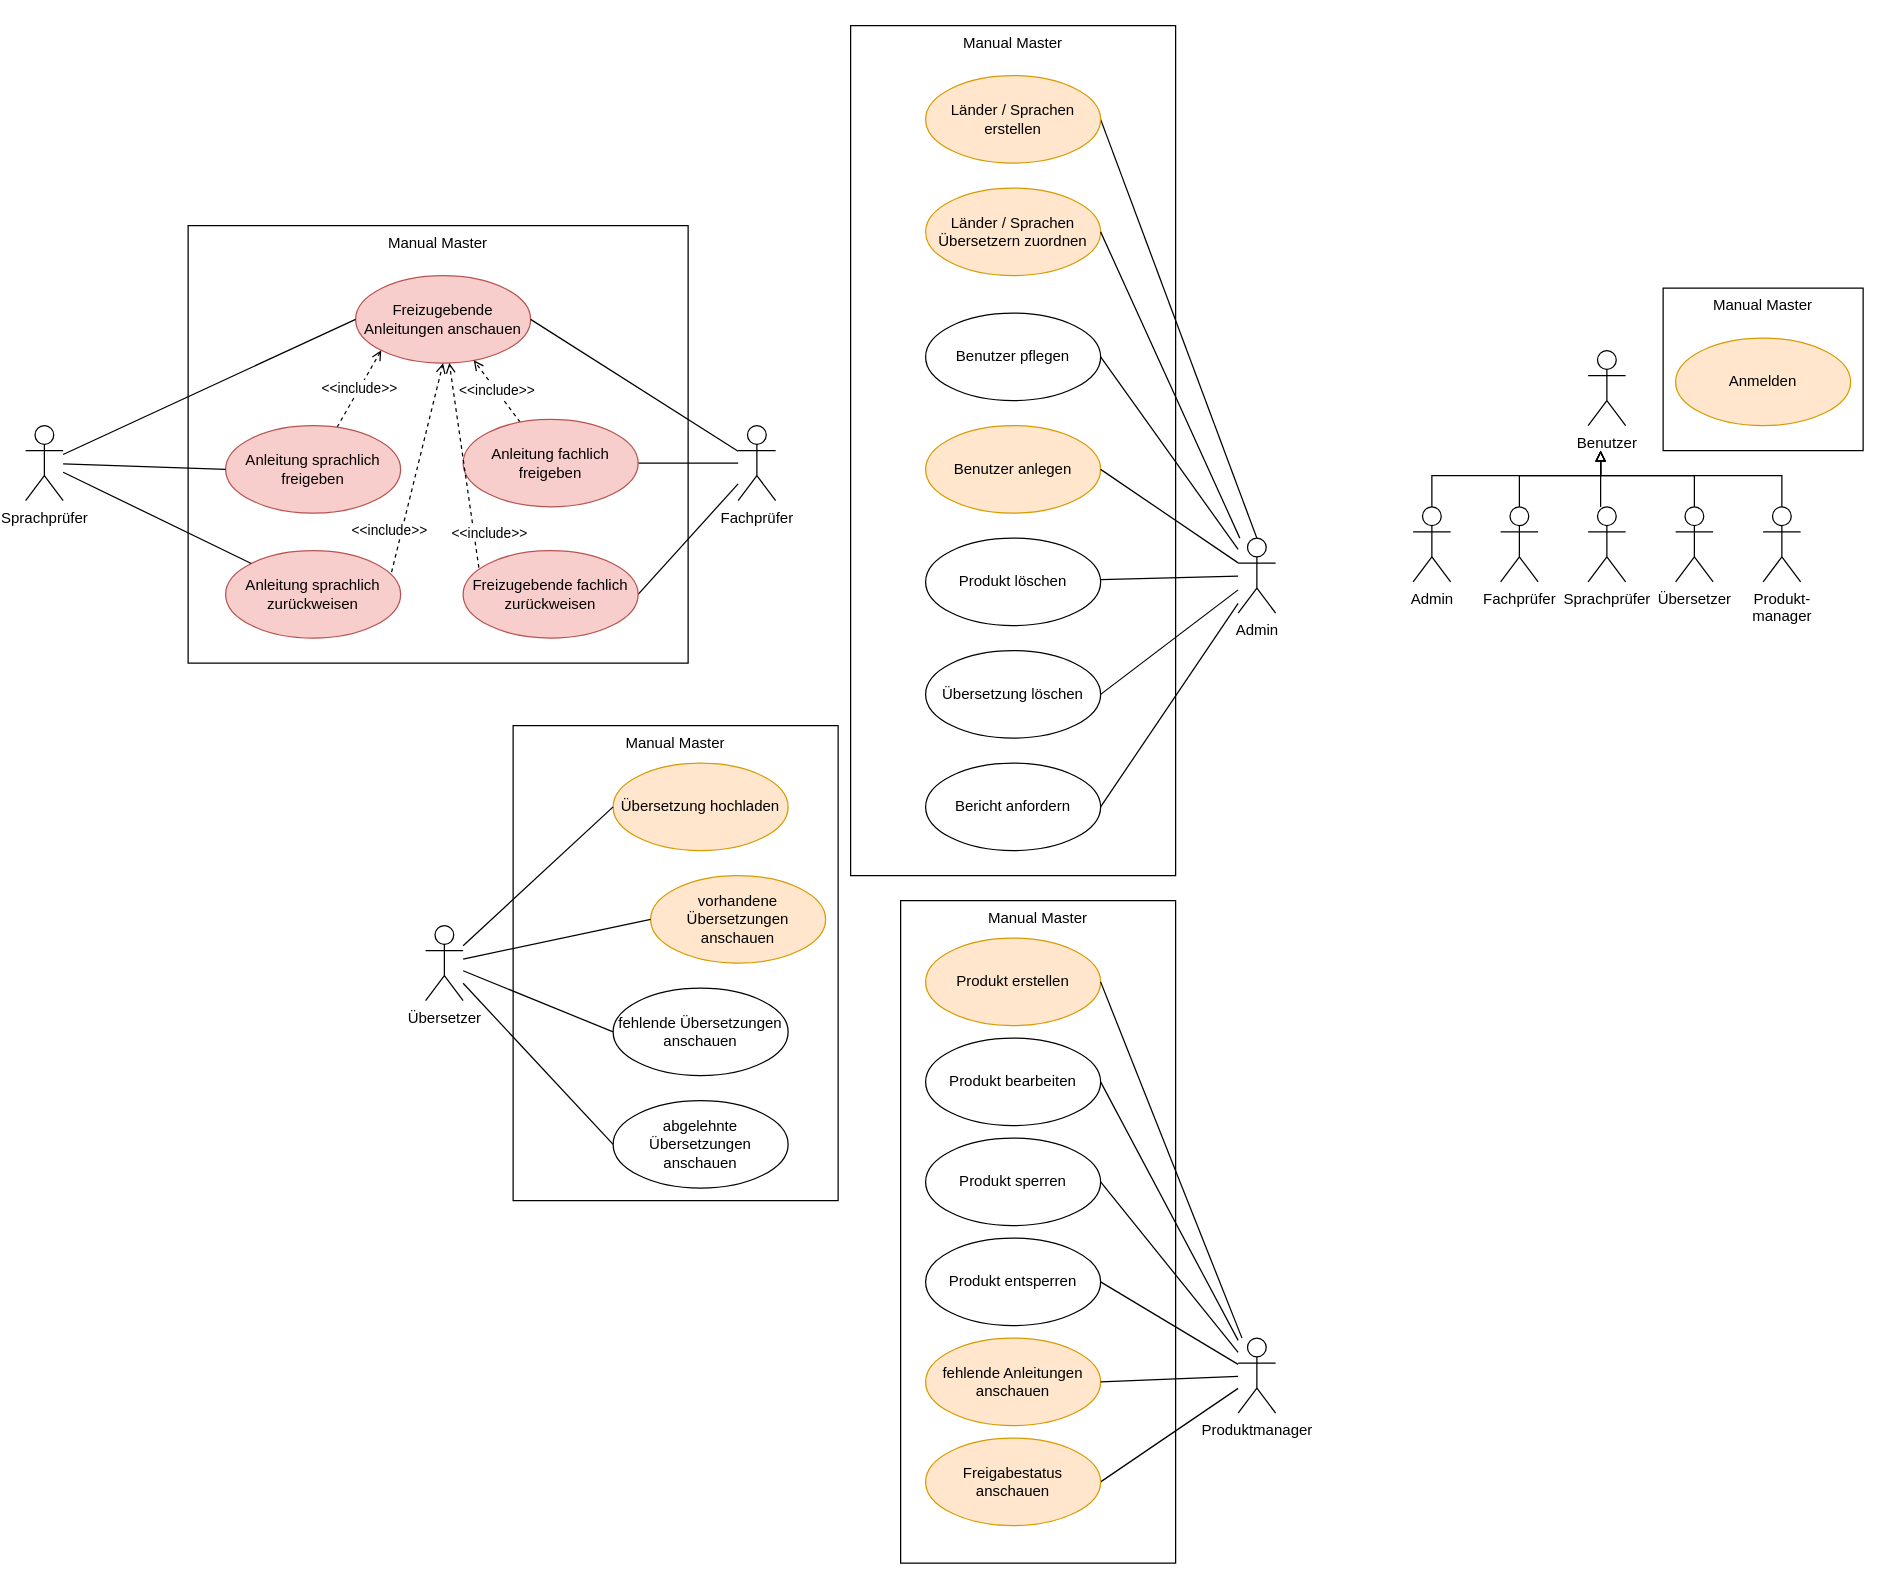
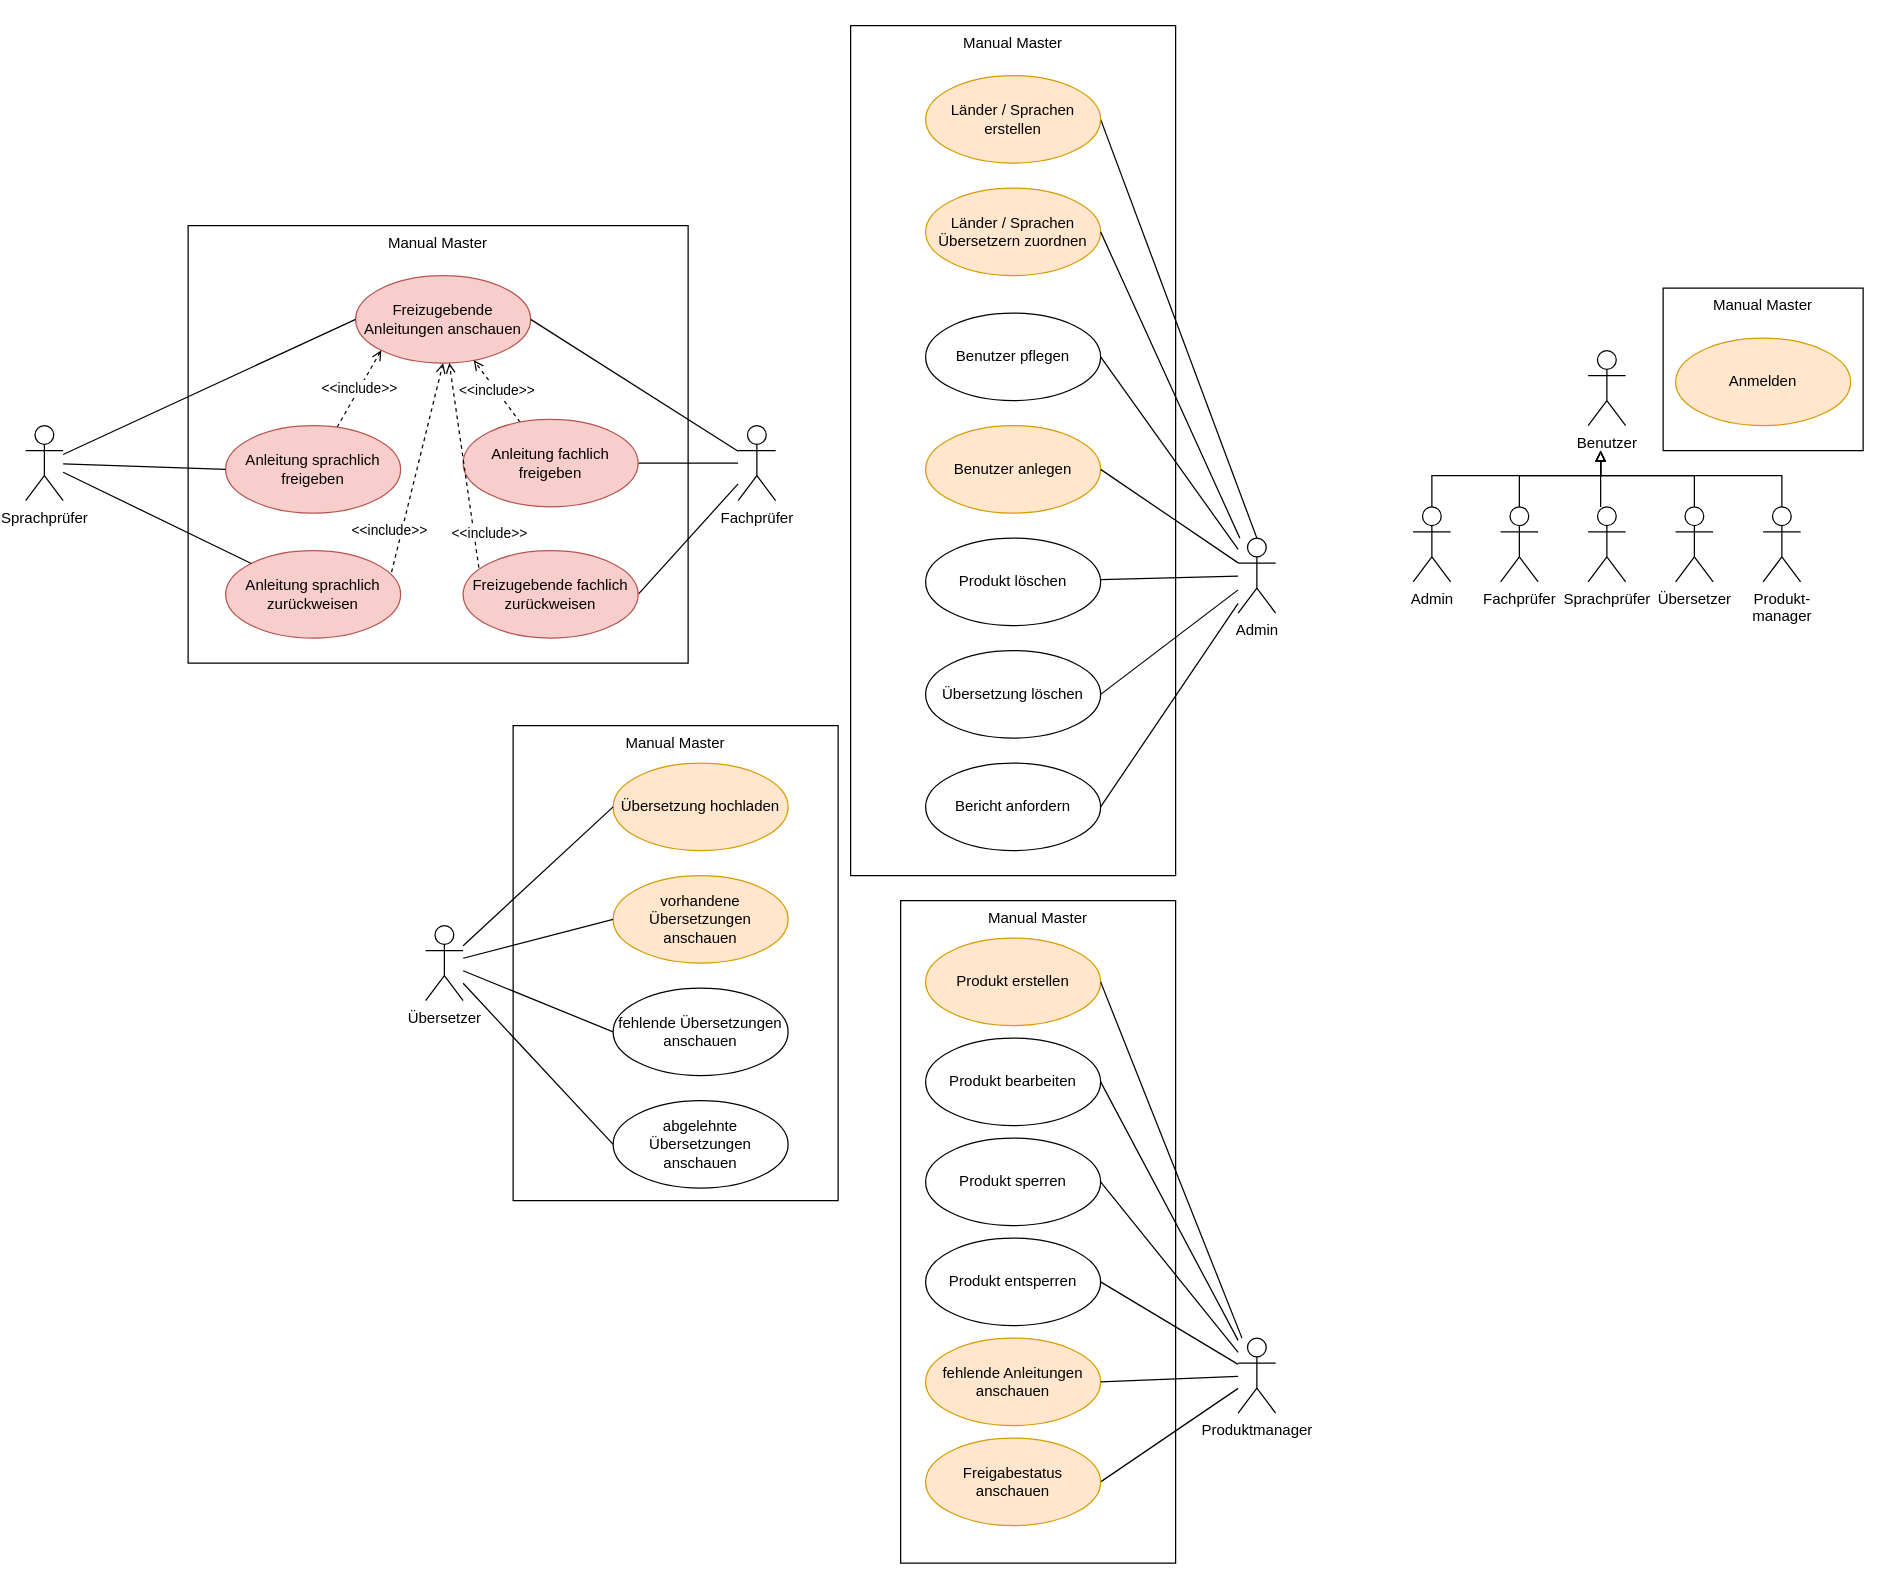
(738, 919) -> (701, 919)
